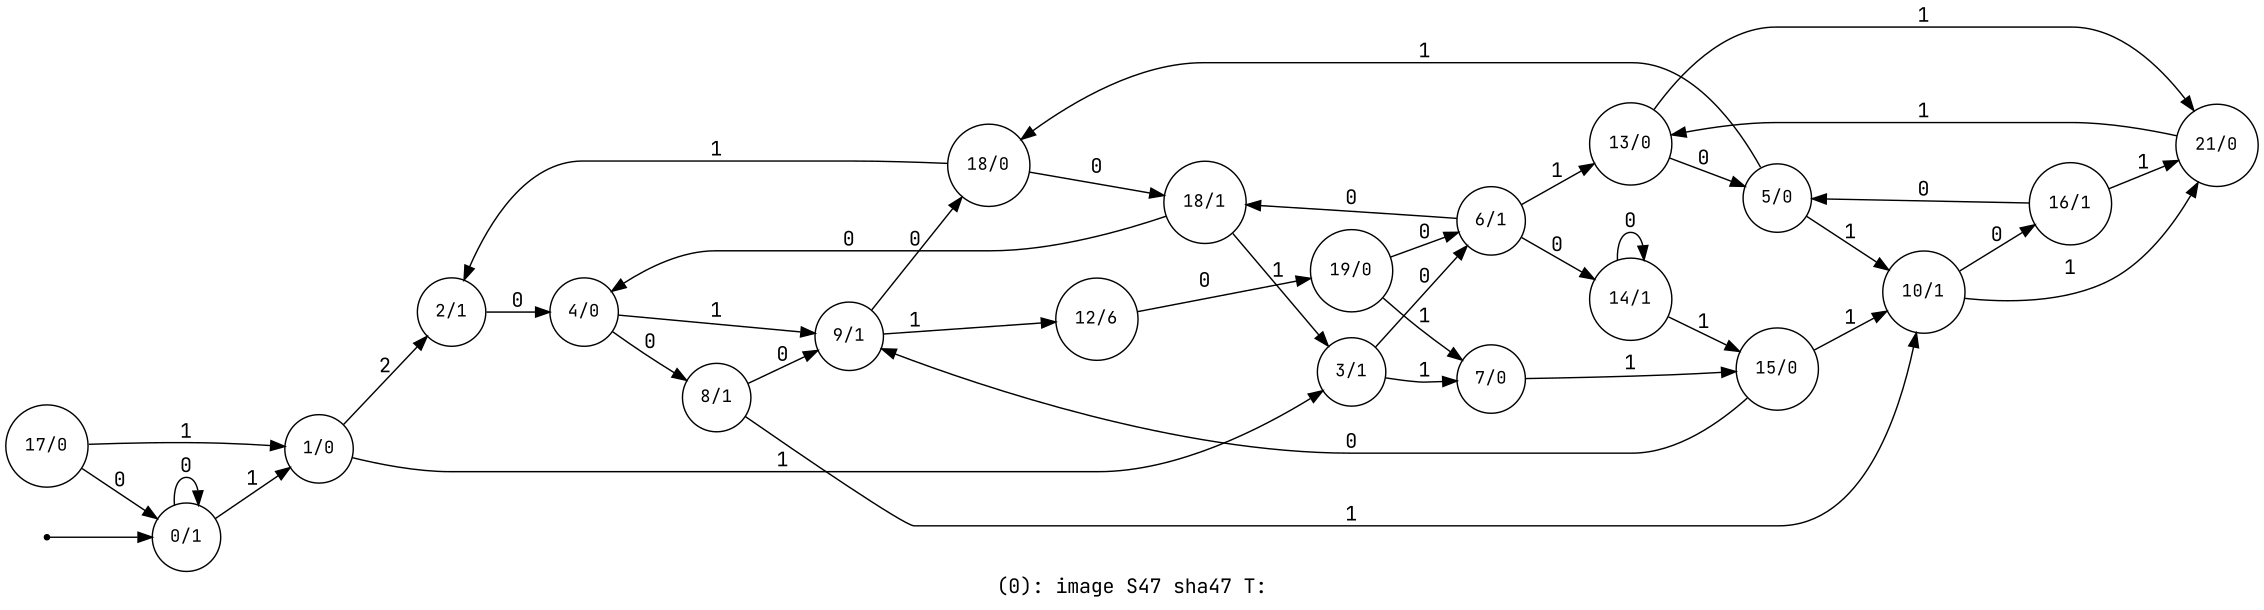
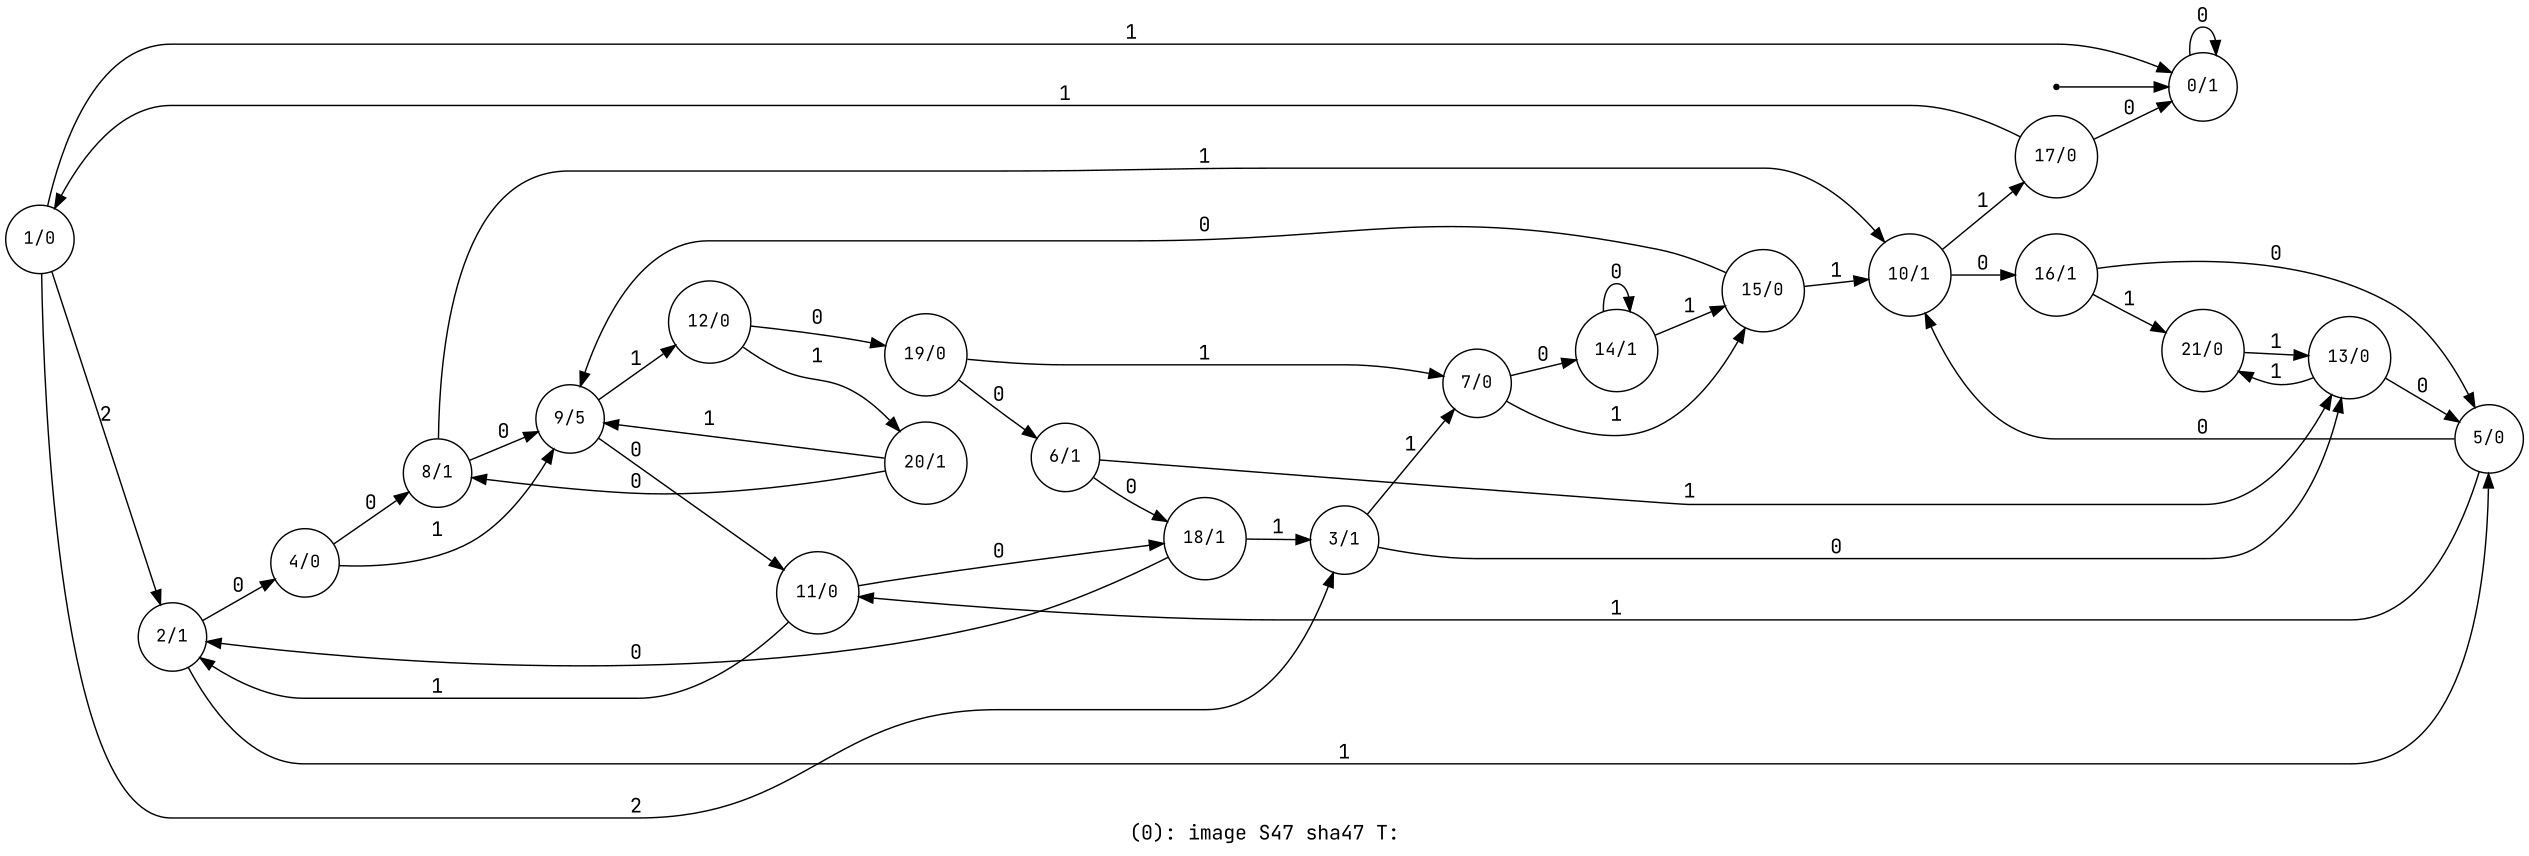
(989, 165) -> (818, 593)
(1851, 233) -> (2203, 428)
(894, 251) -> (702, 662)
(1552, 255) -> (1537, 369)
(2096, 286) -> (1978, 221)
(1416, 302) -> (1899, 559)
(1097, 319) -> (710, 322)
(849, 336) -> (570, 419)
(783, 461) -> (636, 807)
none -> (926, 463)
(247, 497) -> (1057, 44)
none -> (1418, 764)
